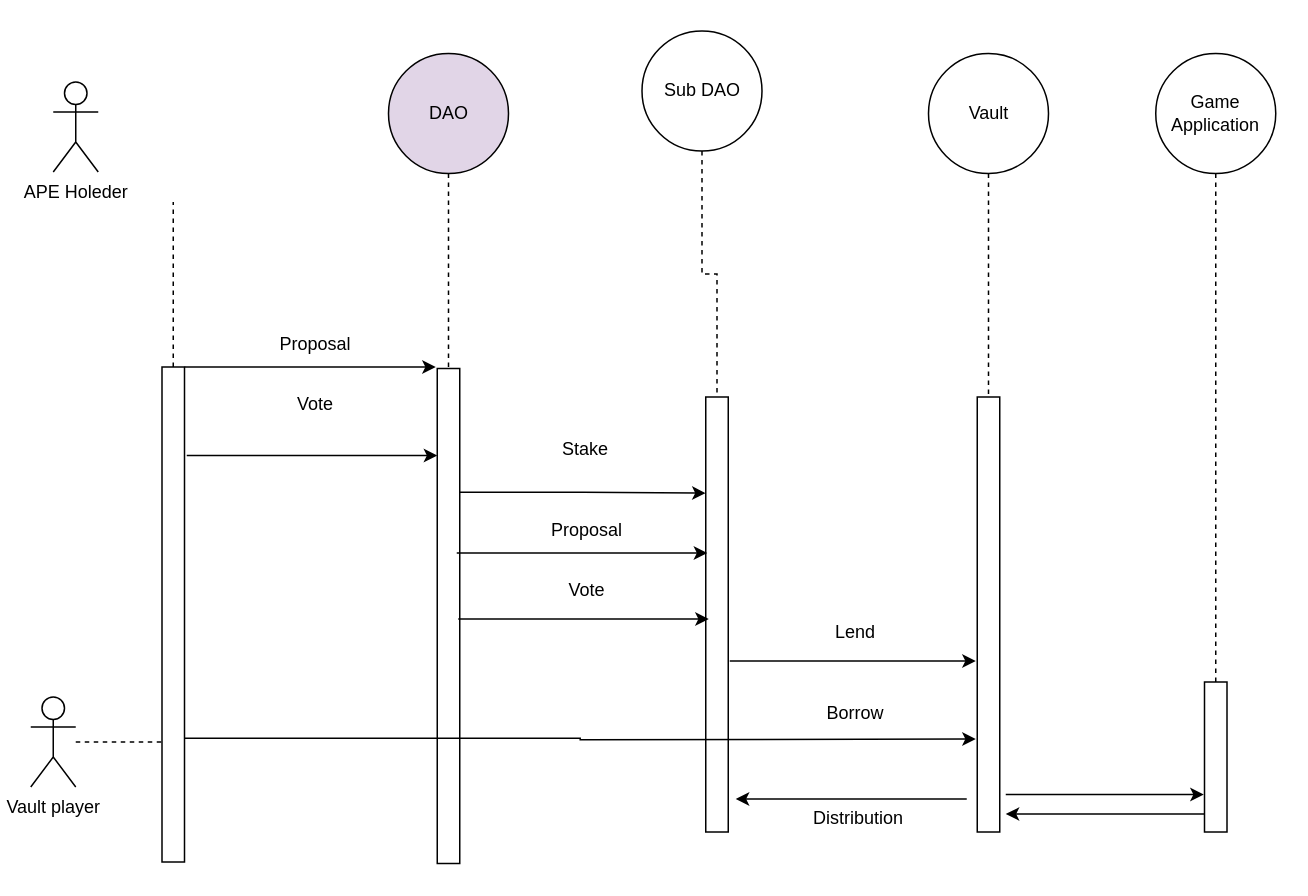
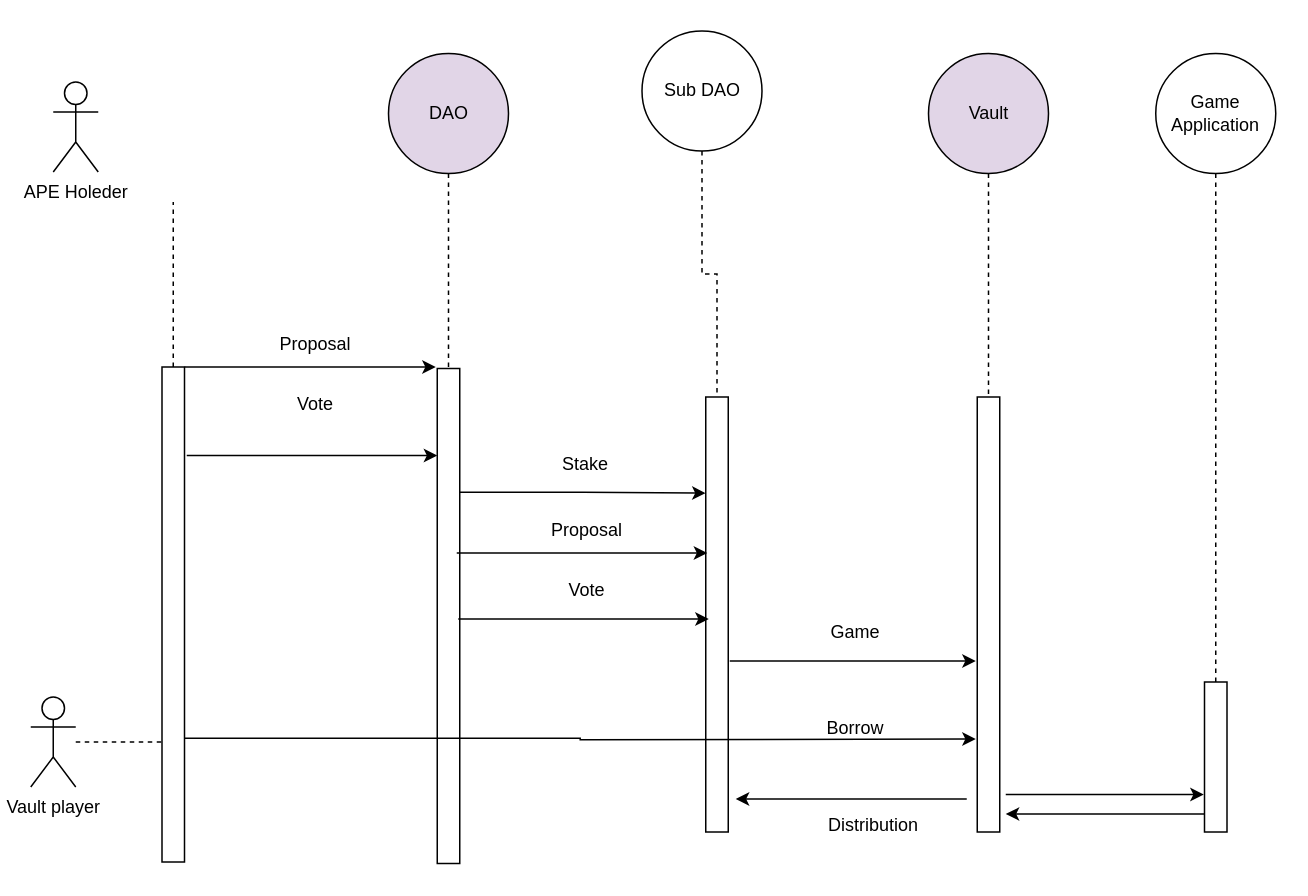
(989, 113) -> (989, 113)
(586, 449) -> (586, 464)
(856, 632) -> (856, 632)
(856, 713) -> (856, 728)
(859, 818) -> (874, 826)
